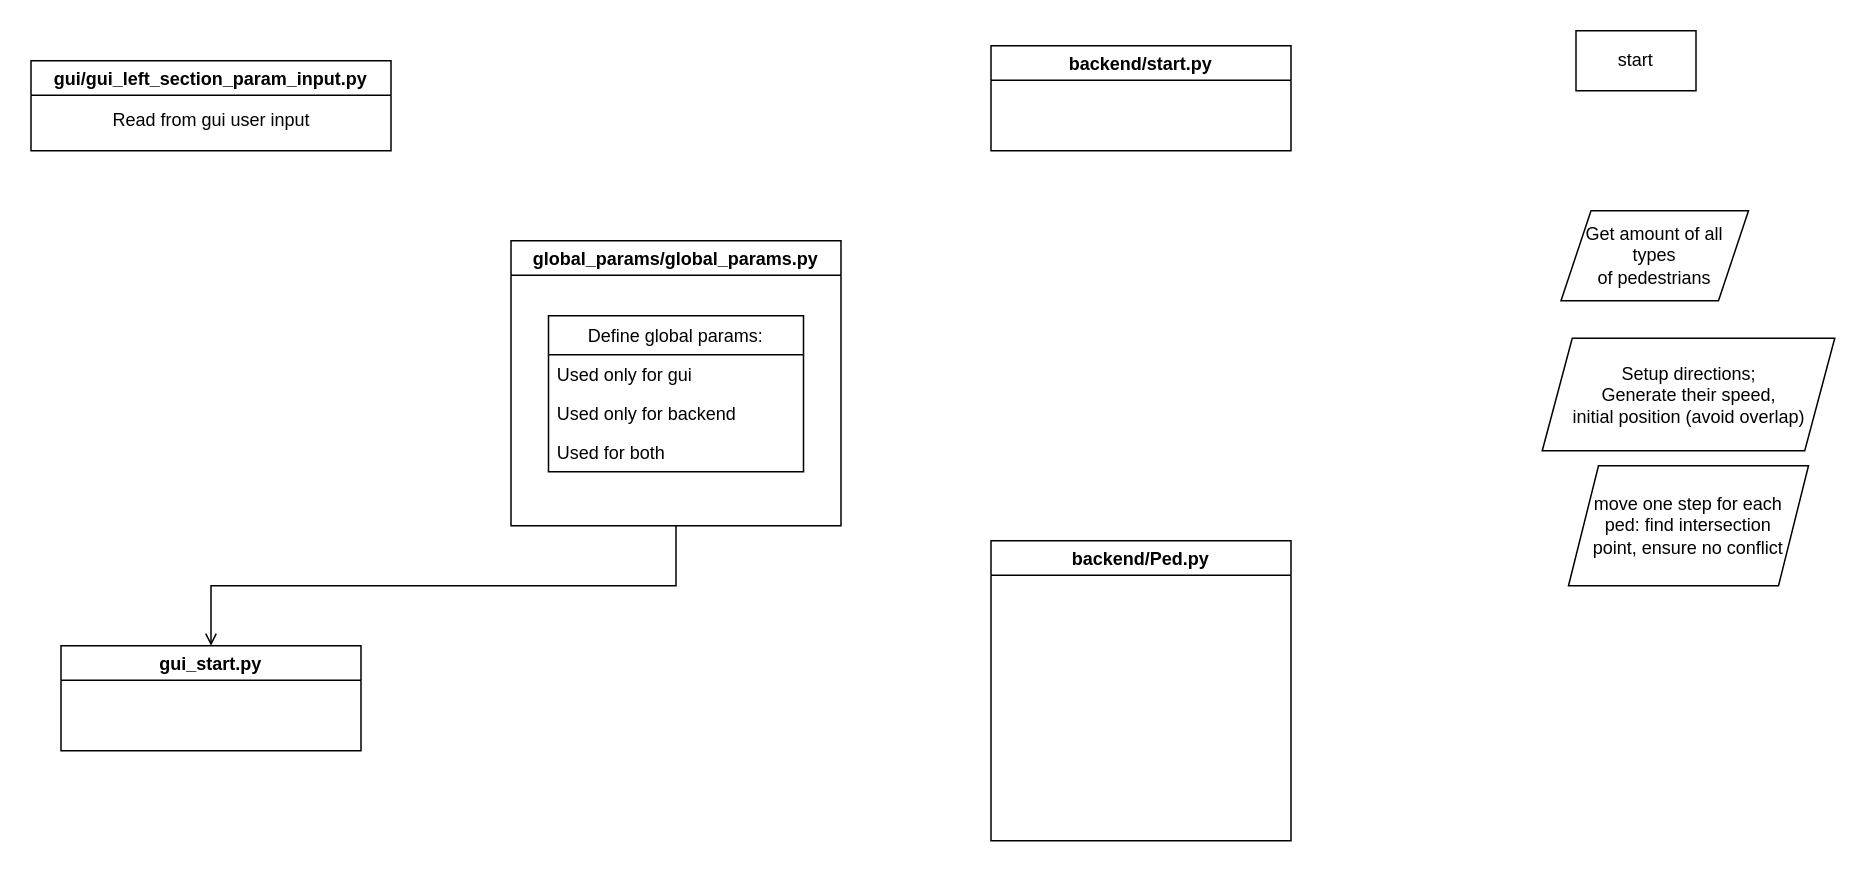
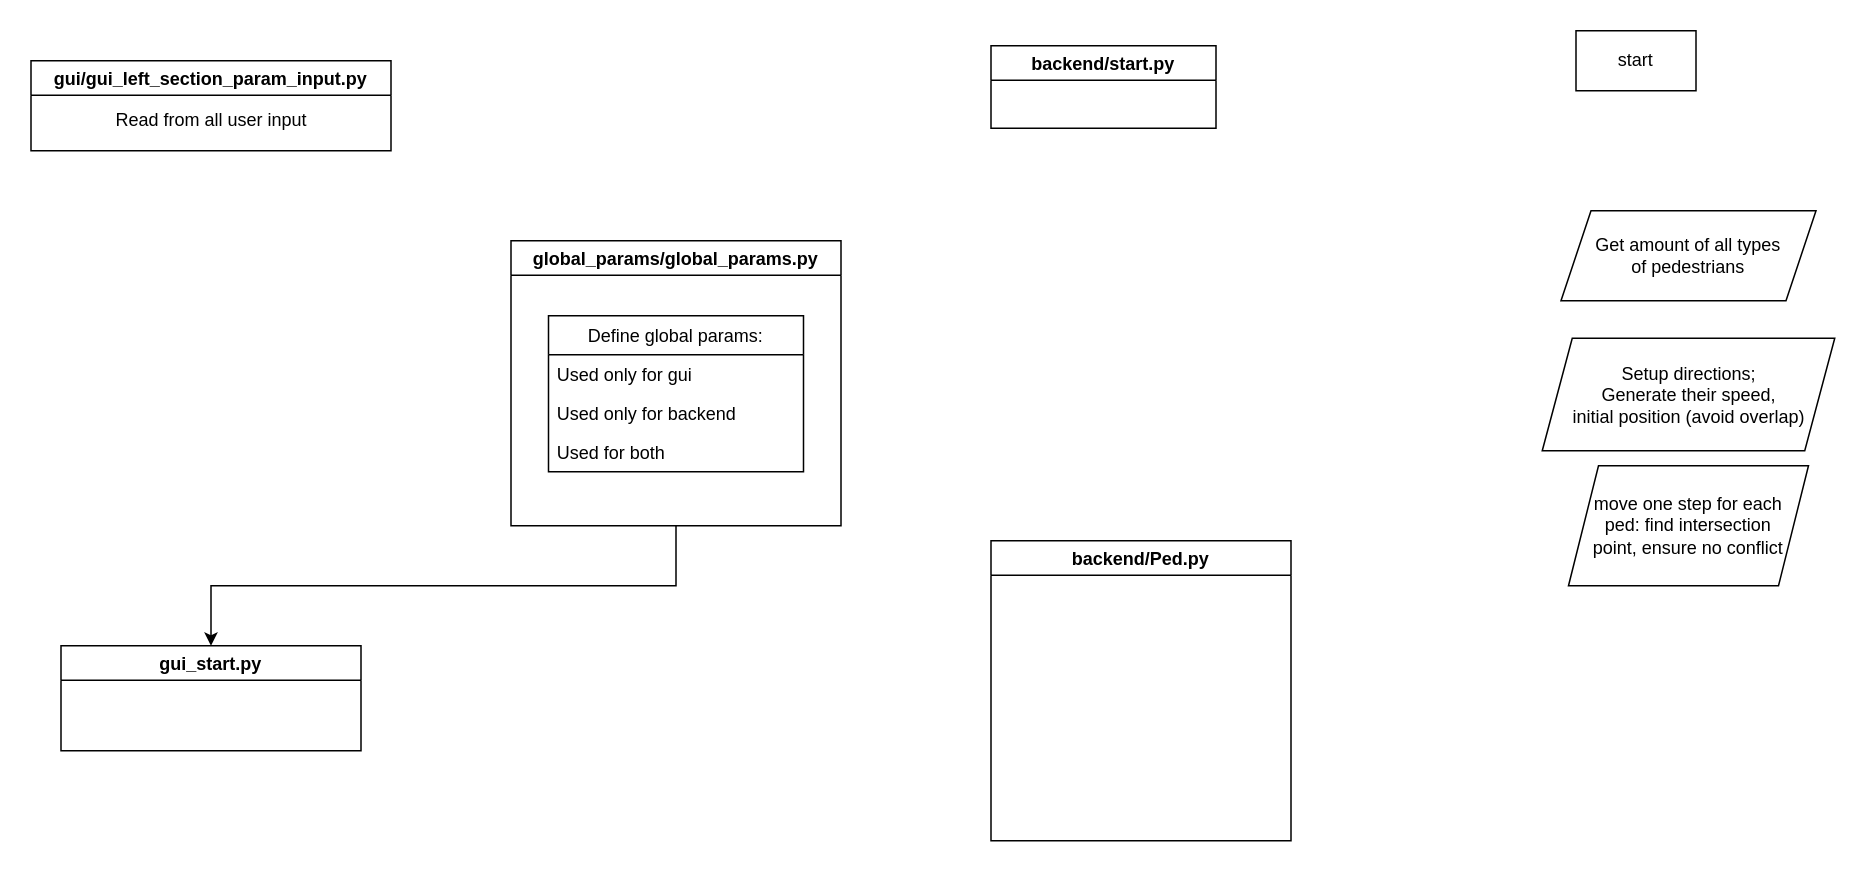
(1141, 98) -> (1103, 87)
(212, 121) -> (212, 121)
(1655, 256) -> (1688, 256)
(211, 636) -> (211, 634)
